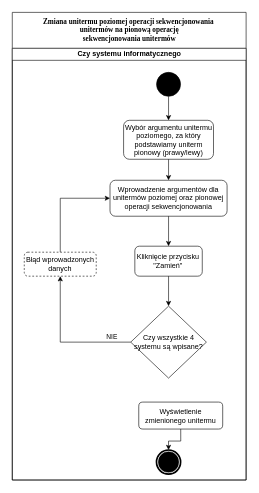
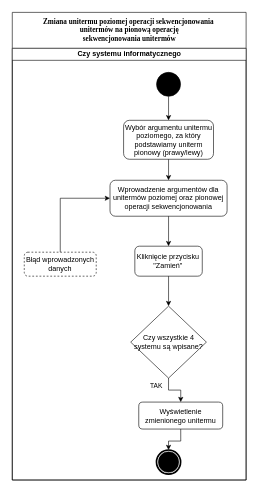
(60, 342) -> none
none -> (169, 385)
